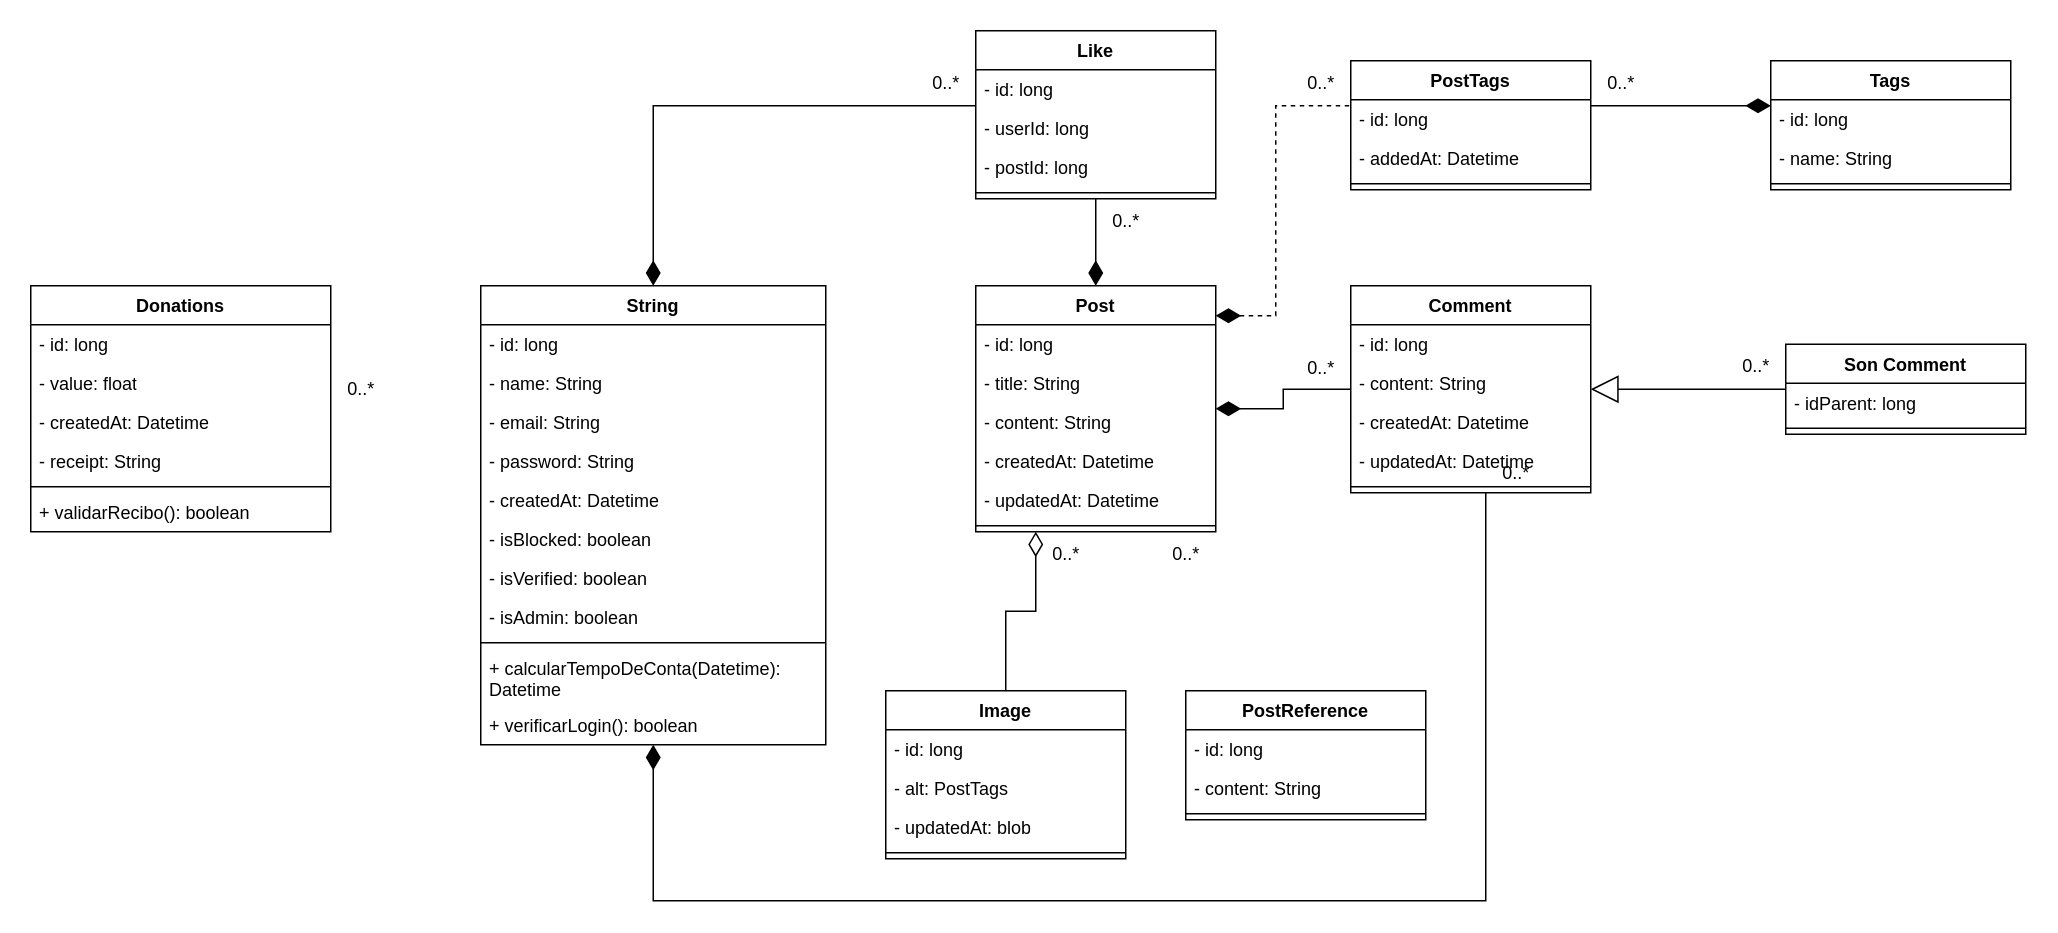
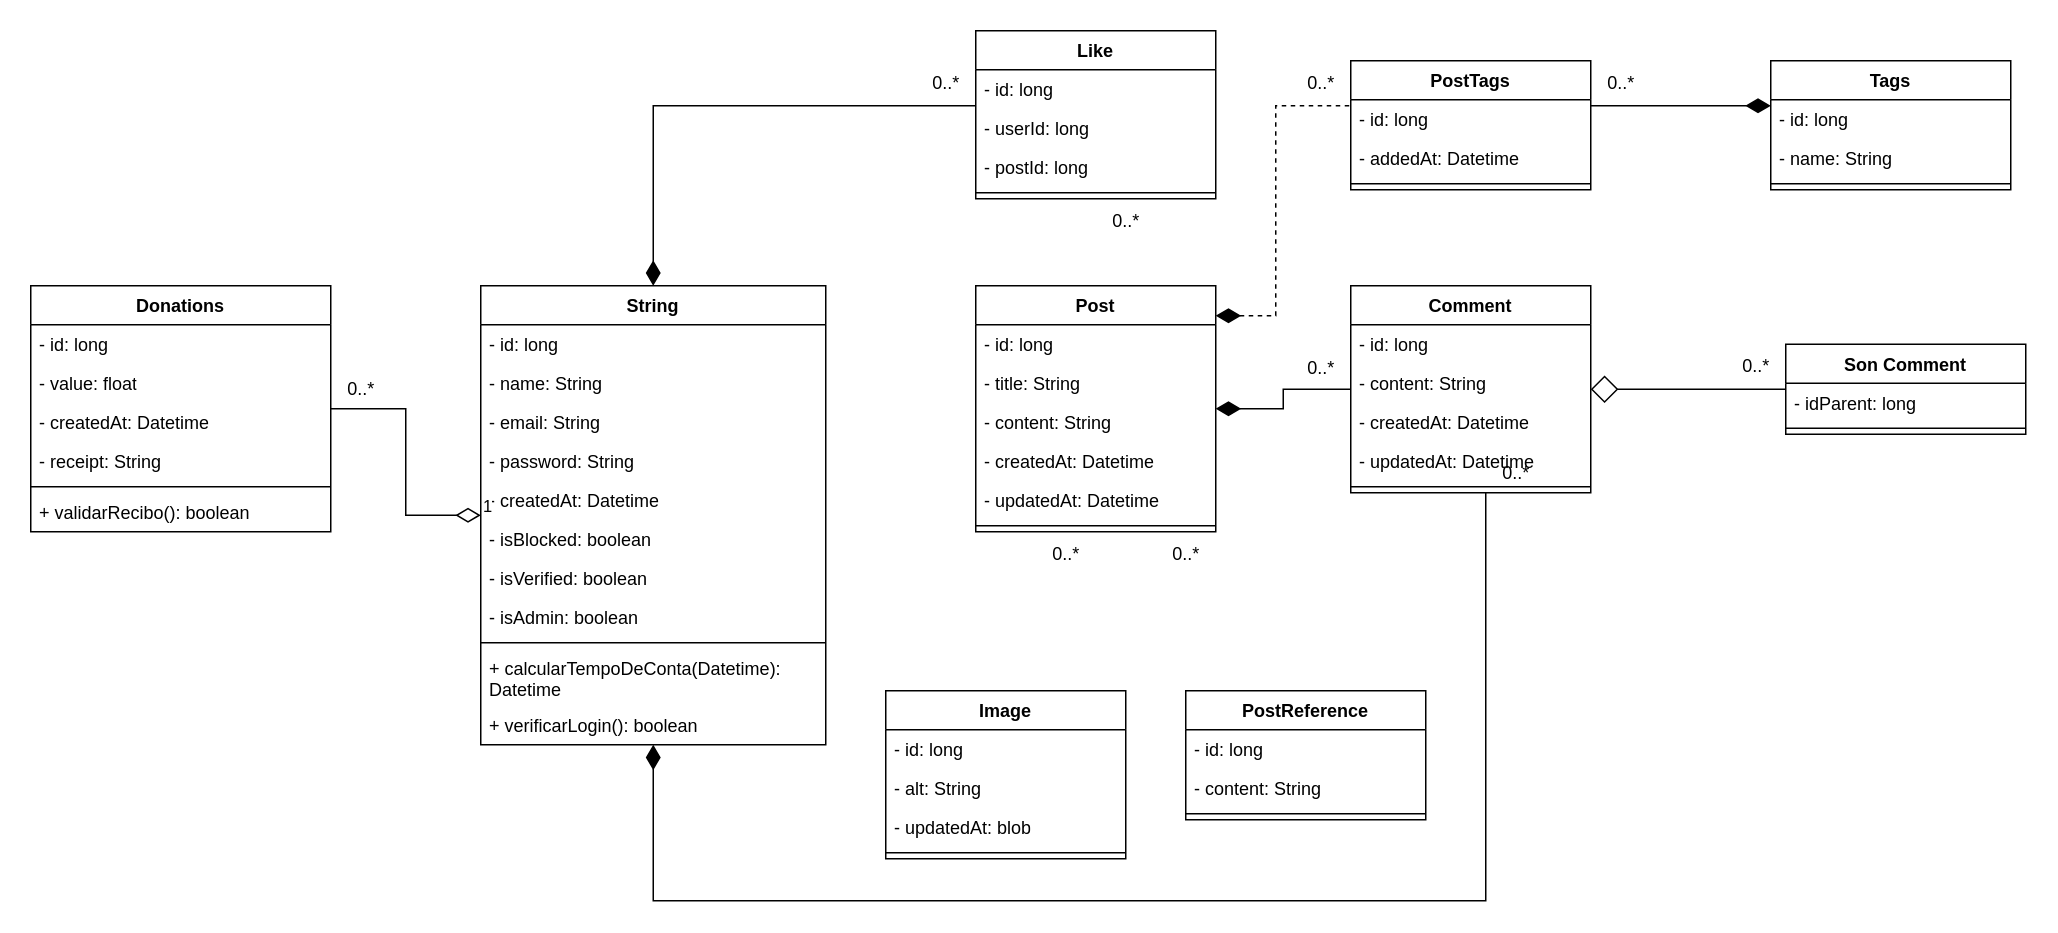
(1096, 232) -> none
(1619, 389) -> (1619, 389)
none -> (406, 451)
(1009, 611) -> none
(961, 790) -> (949, 790)
